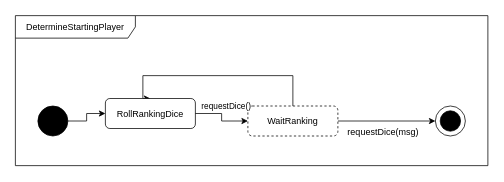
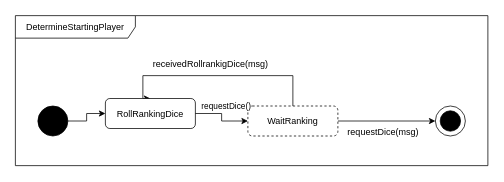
none -> (210, 64)
